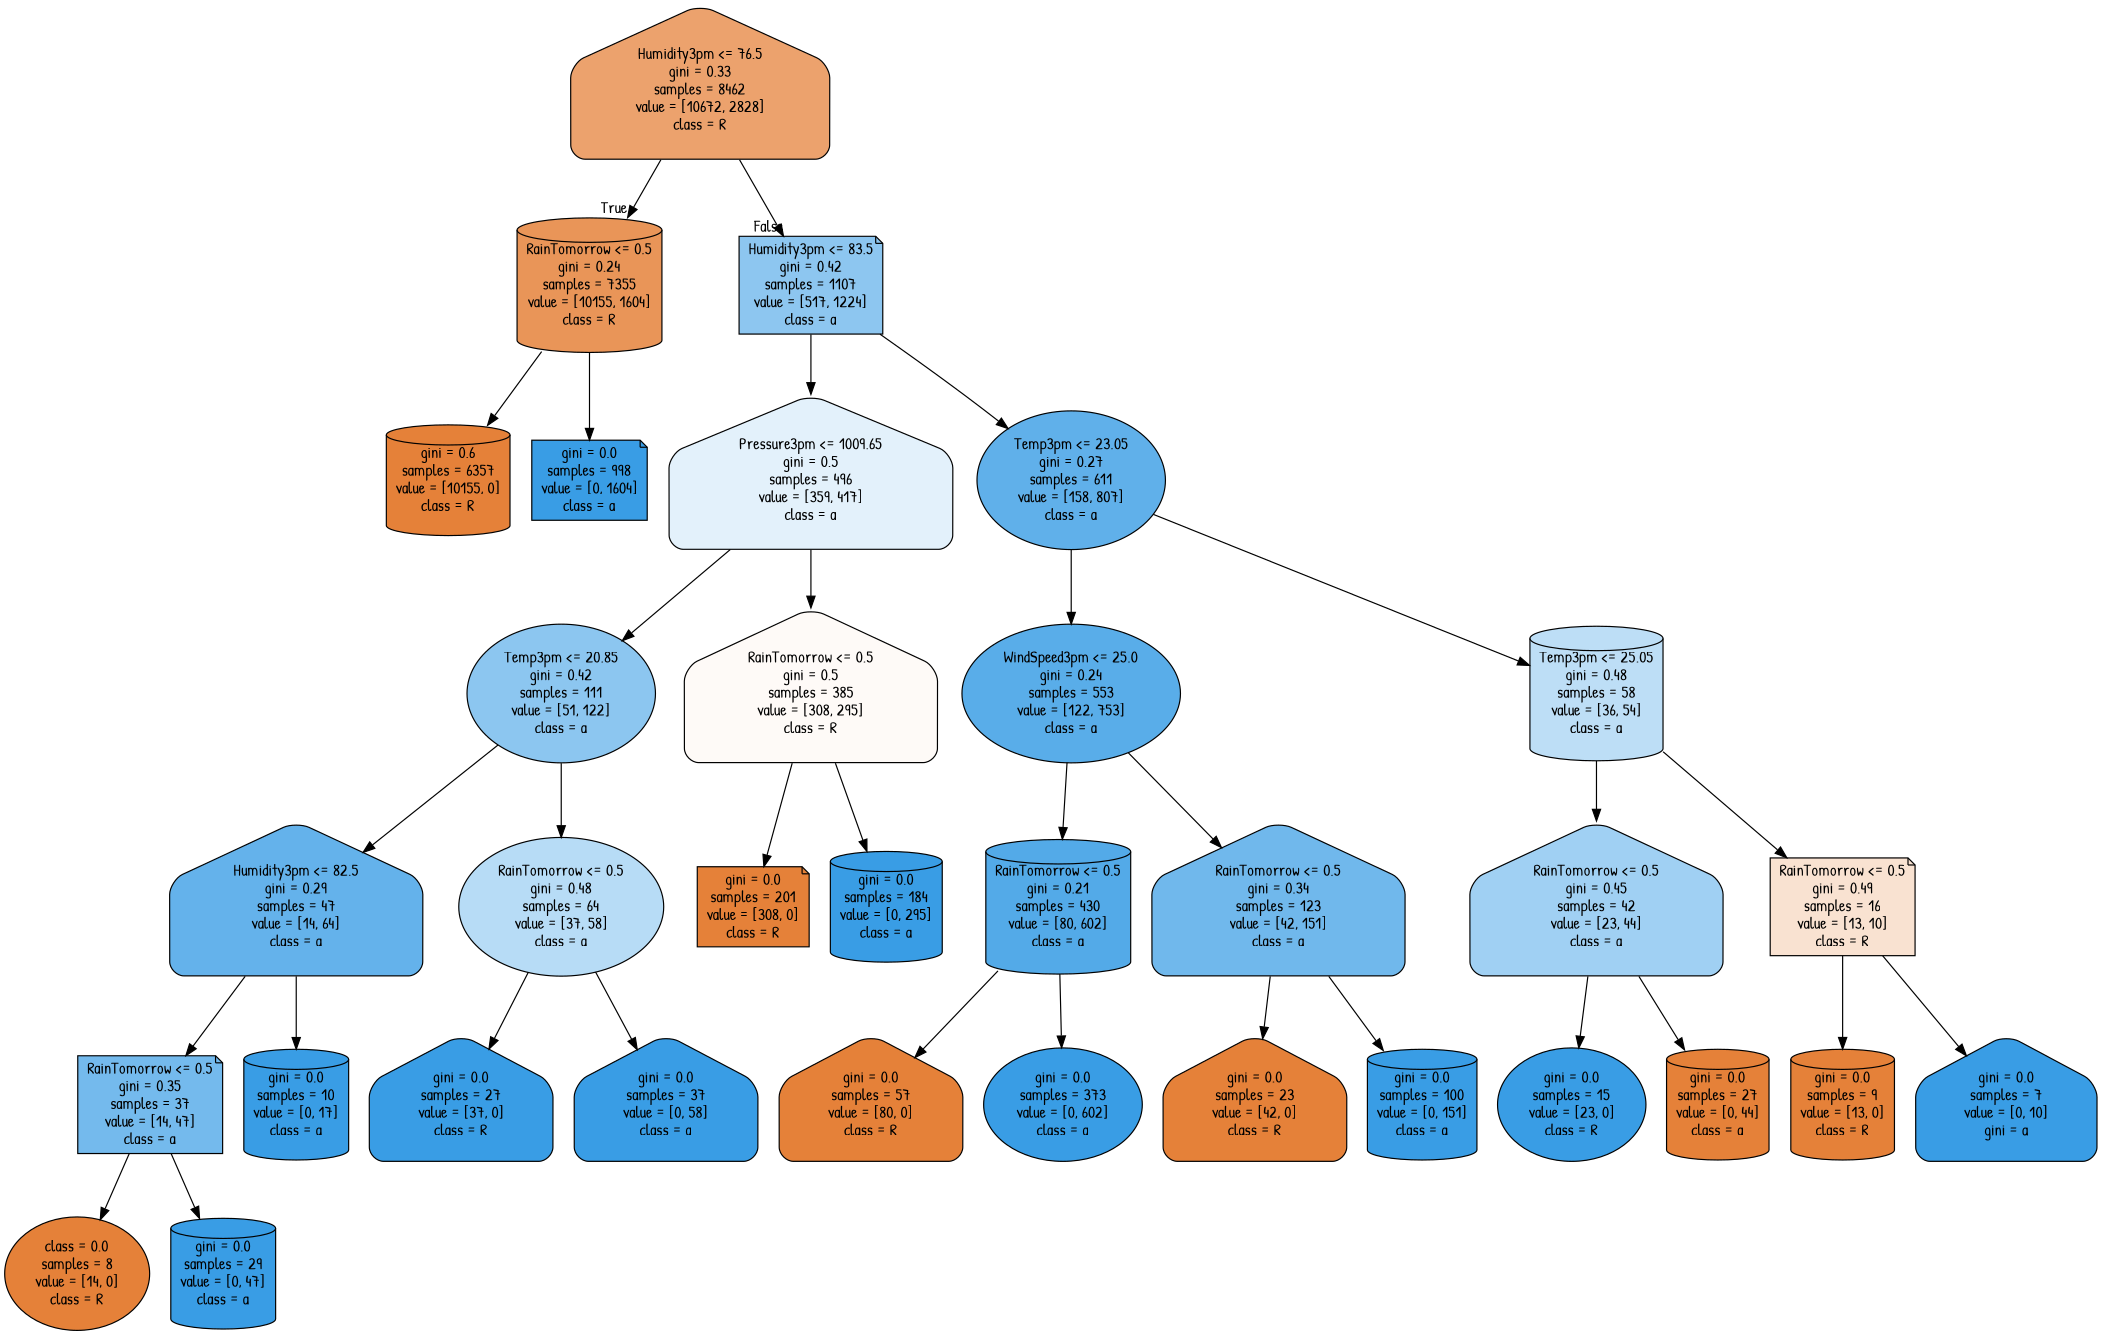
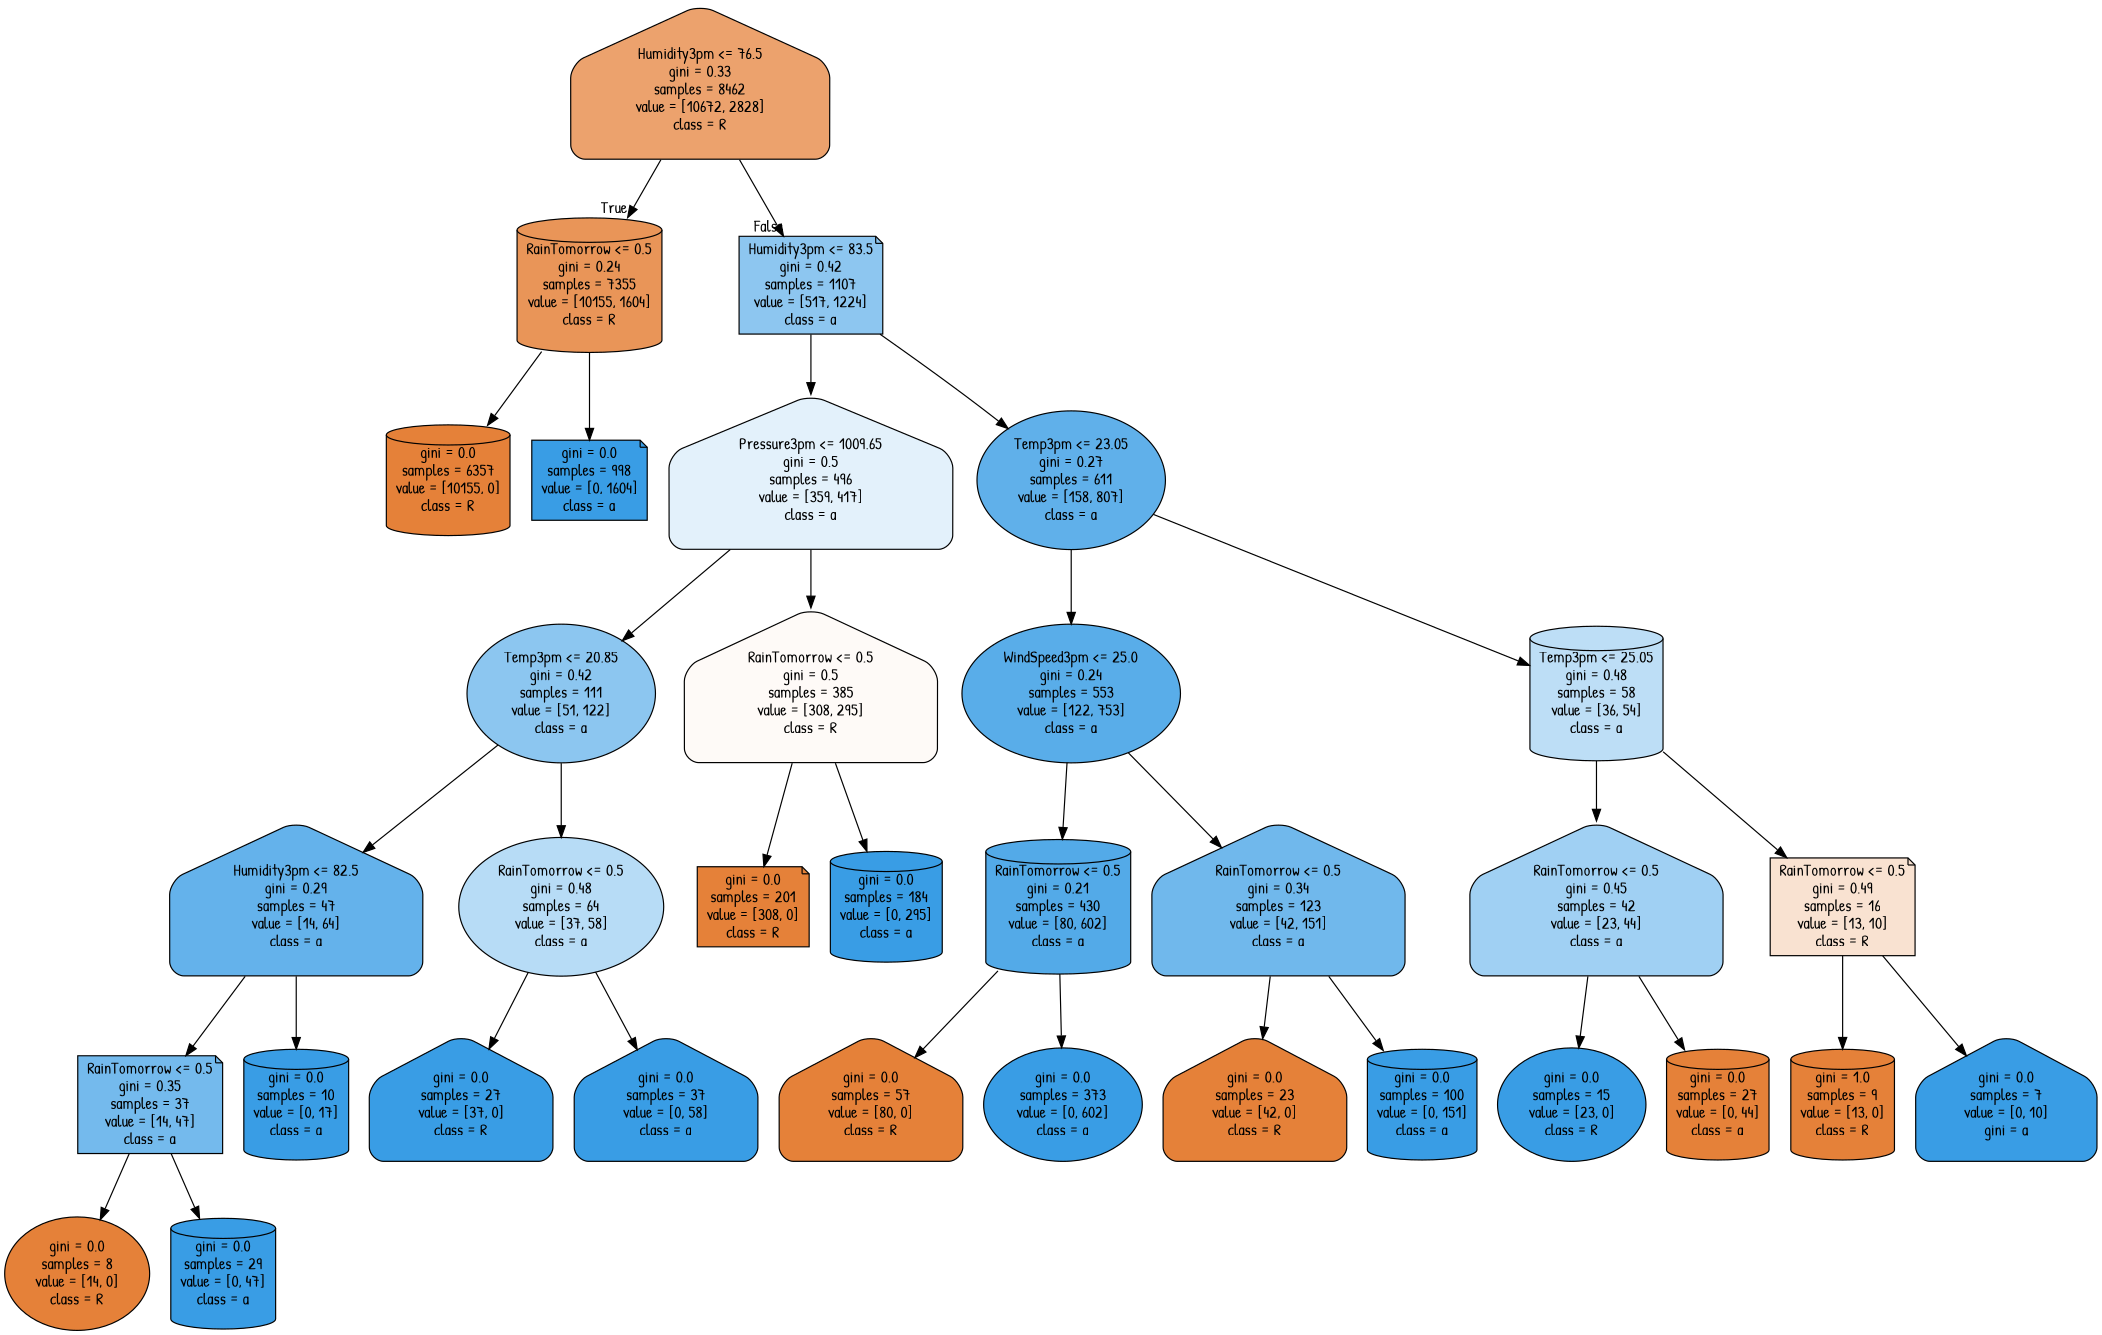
(448, 480) -> (448, 480)
(1843, 1105) -> (1843, 1105)
(77, 1274) -> (77, 1274)
